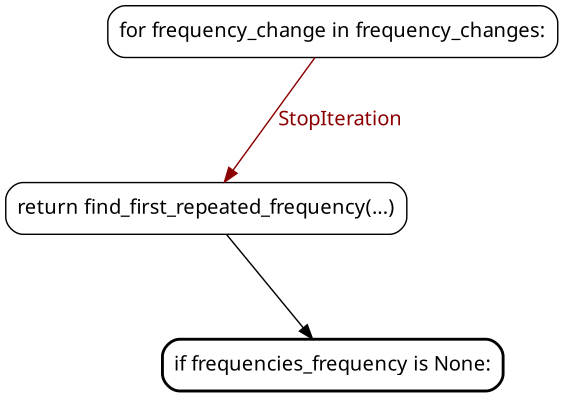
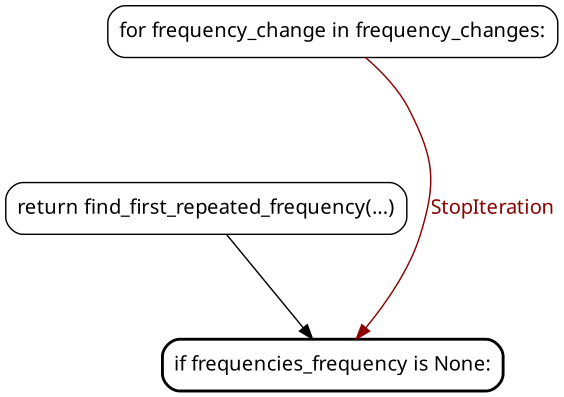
(274, 114) -> (430, 191)
